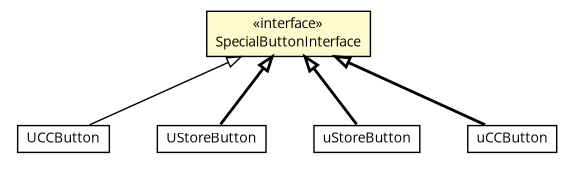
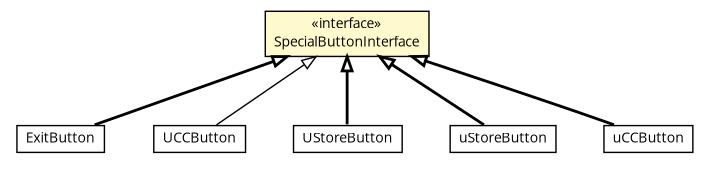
none -> (61, 138)
